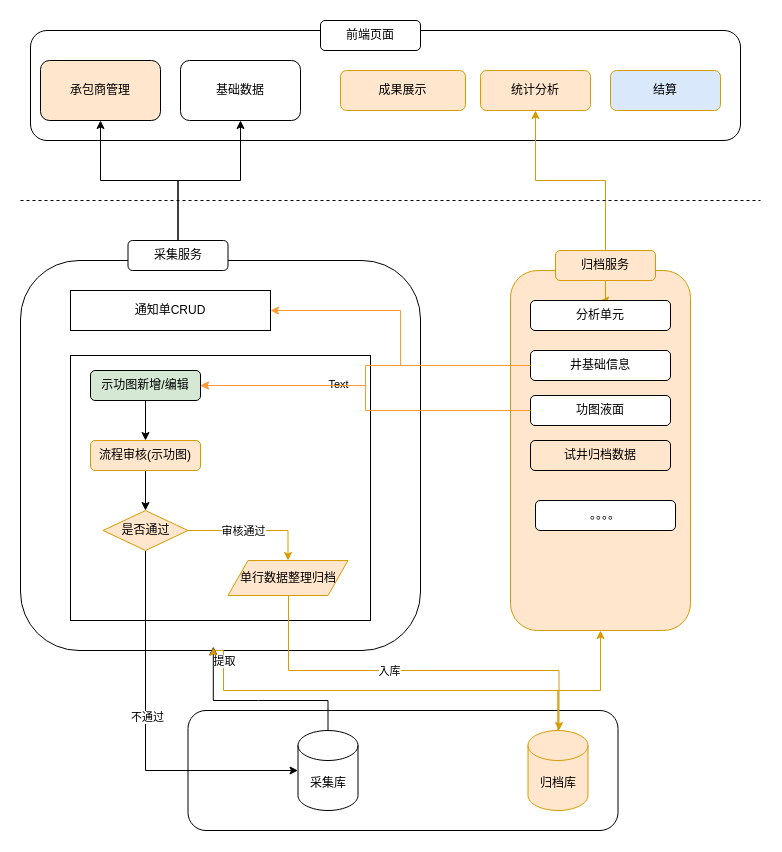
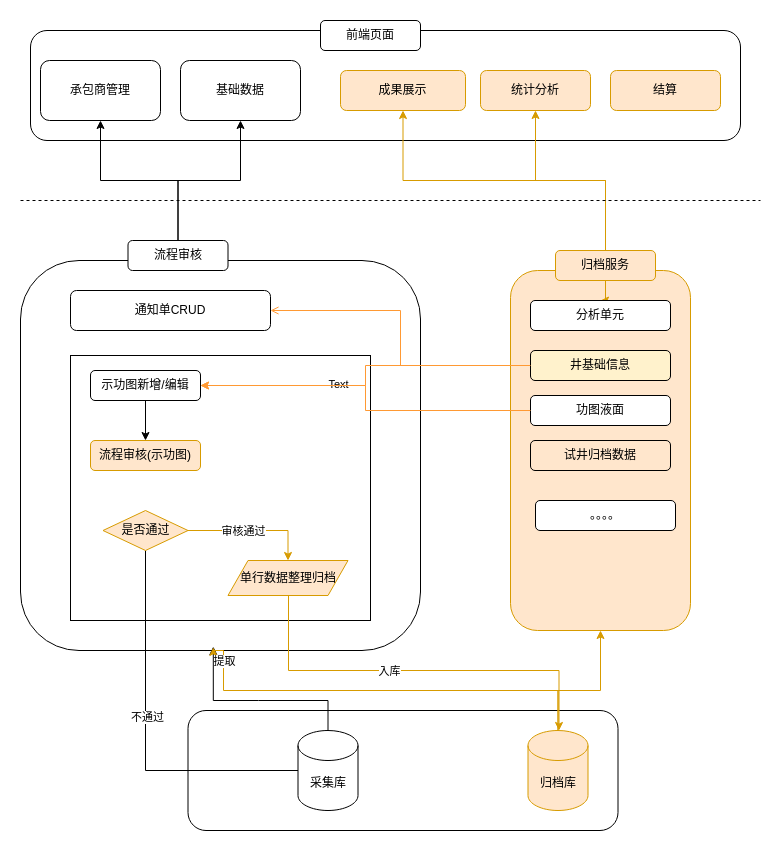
(101, 91) -> (101, 91)
(666, 91) -> (666, 91)
none -> (437, 181)
(179, 256) -> (179, 256)
(171, 311) -> (171, 311)
(278, 311) -> (276, 311)
(601, 366) -> (601, 366)
(146, 386) -> (146, 386)
(146, 487) -> none
(290, 771) -> (293, 771)
